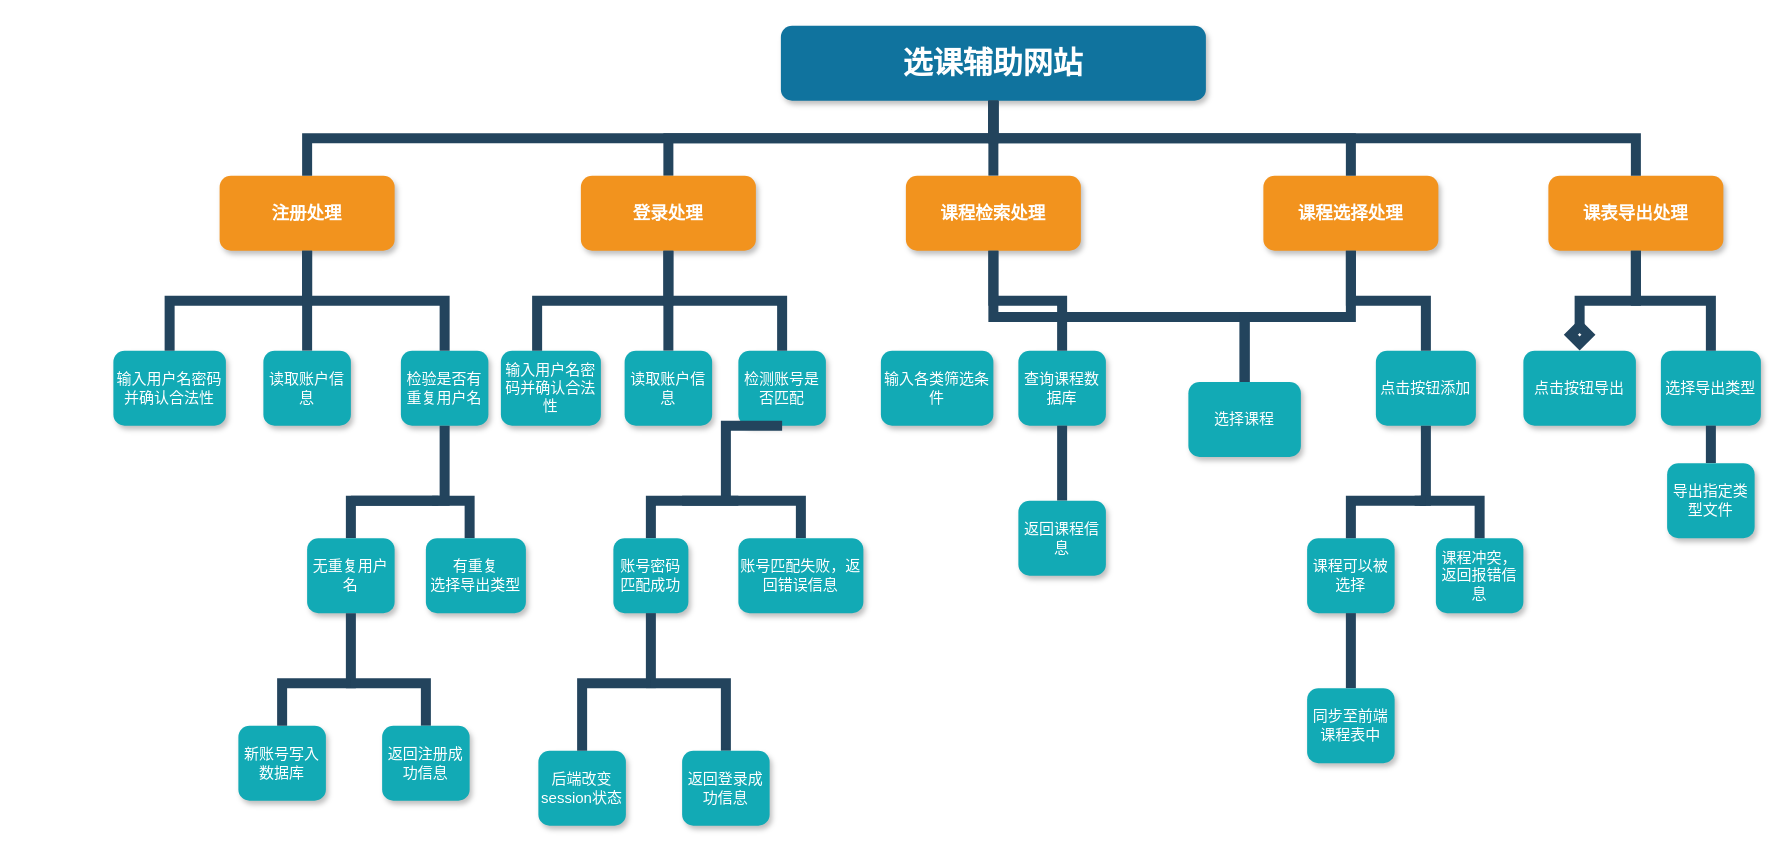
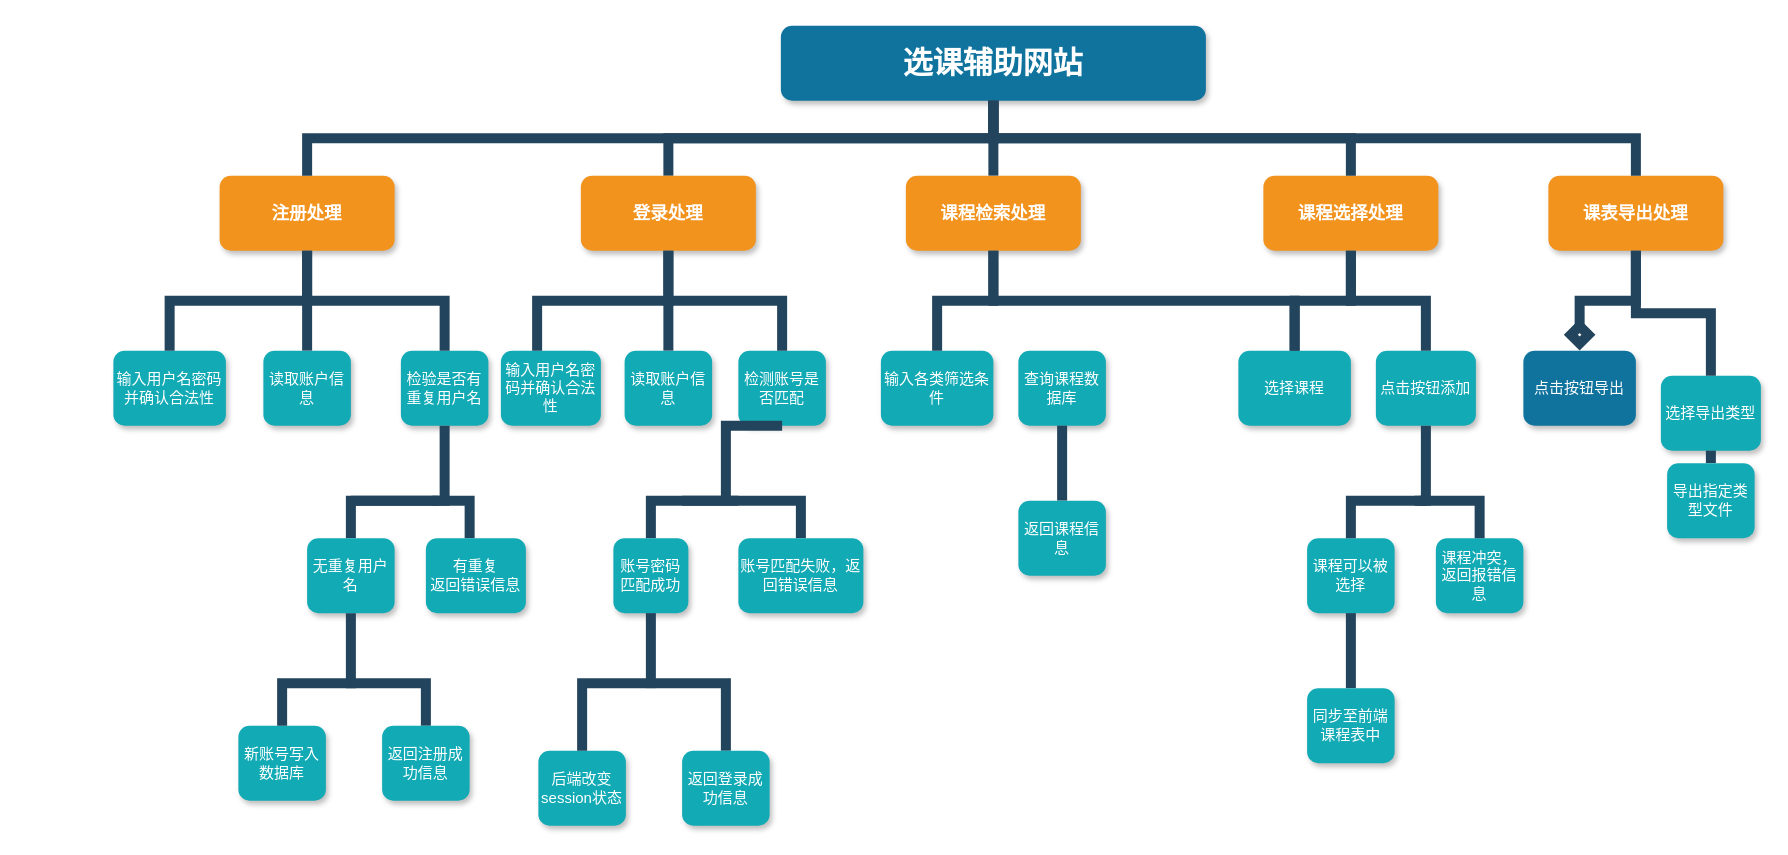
(1062, 327) -> (938, 301)
(1579, 388) -> (1579, 388)
(1711, 388) -> (1711, 413)
(1244, 419) -> (1294, 388)
(476, 576) -> (476, 576)
